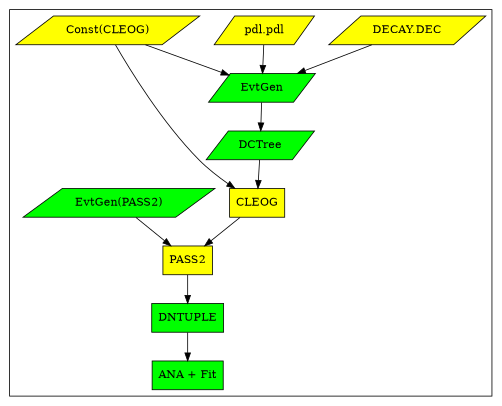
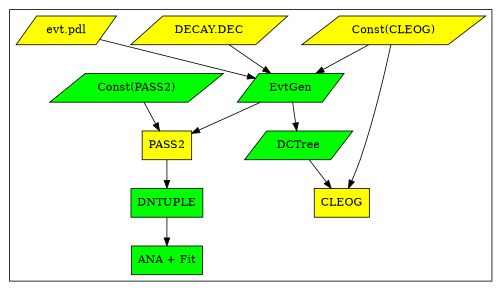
(264, 30) -> (66, 30)
(119, 203) -> (137, 88)
(225, 229) -> (230, 116)
